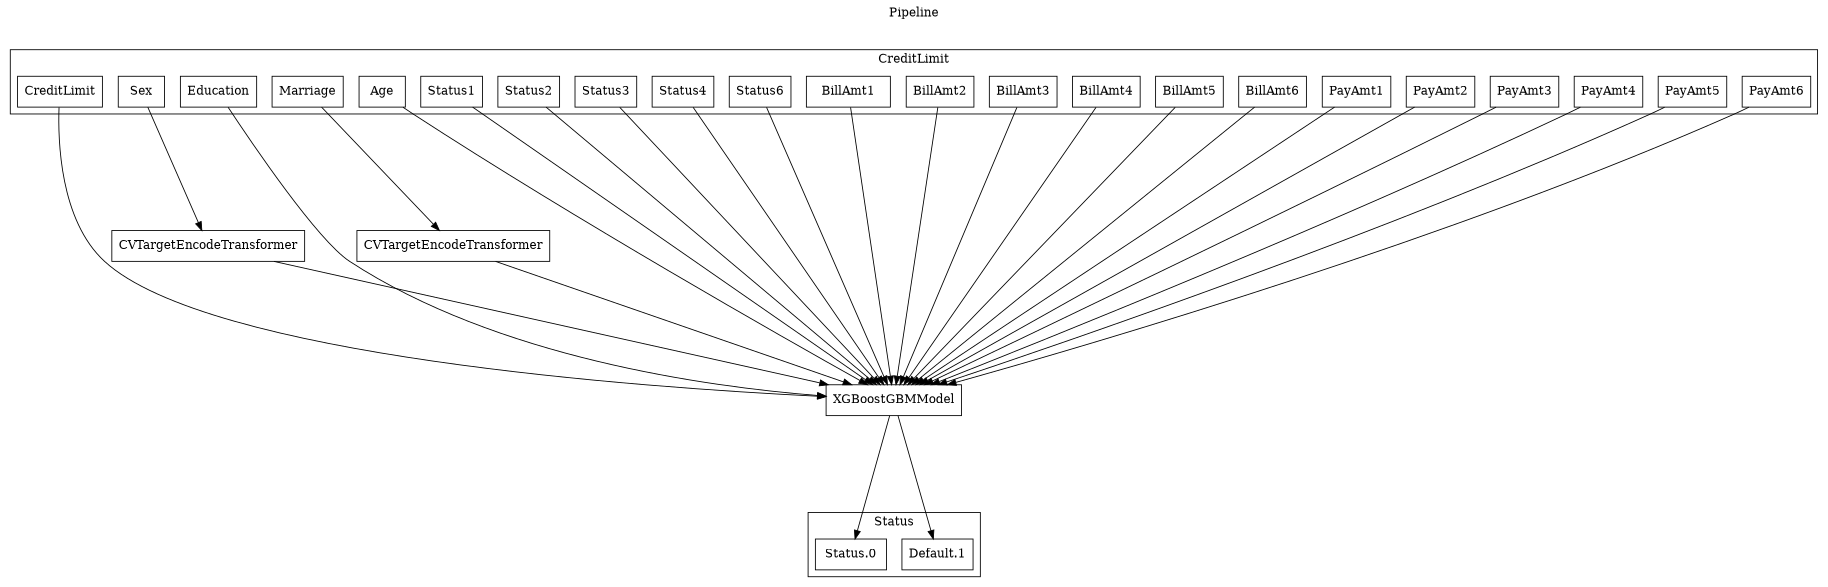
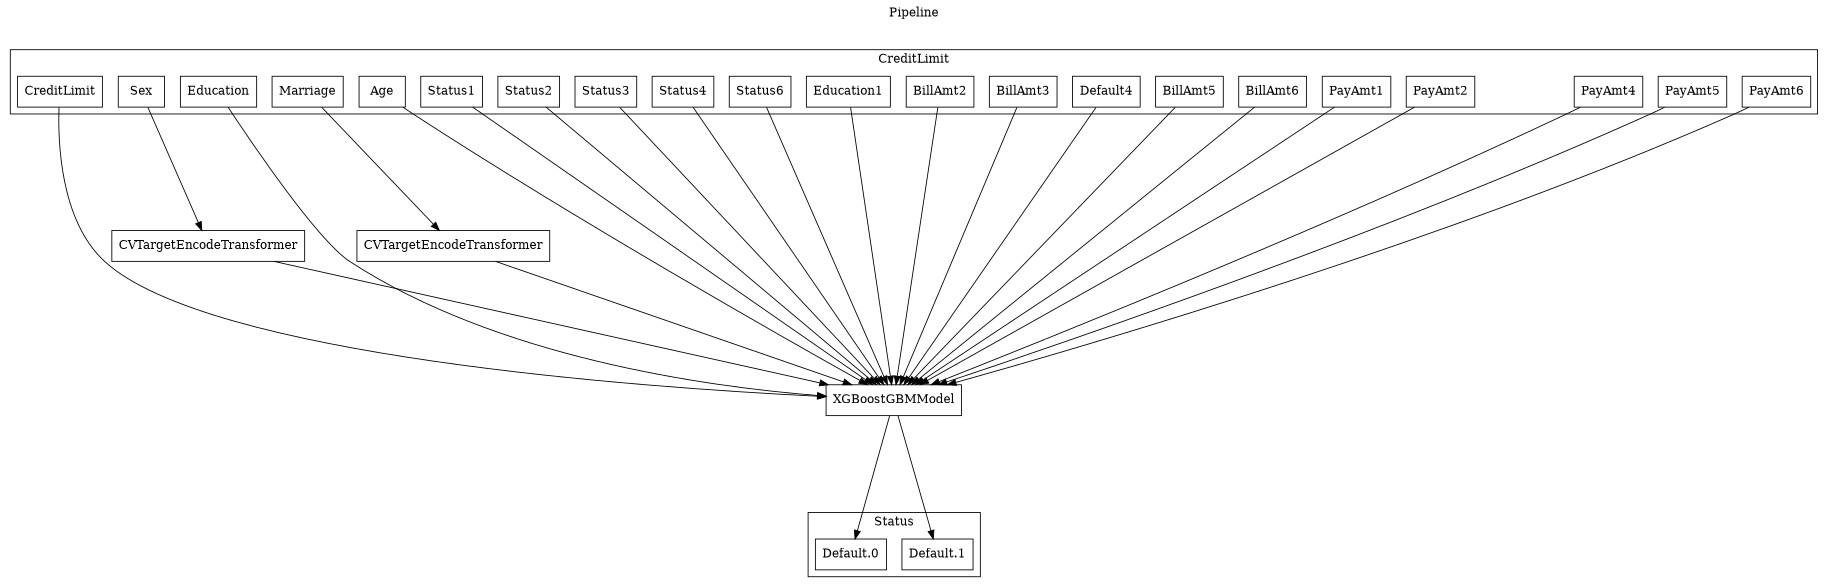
(848, 92) -> (848, 92)
(1106, 92) -> (1106, 92)
(1525, 92) -> none
(851, 554) -> (851, 554)
